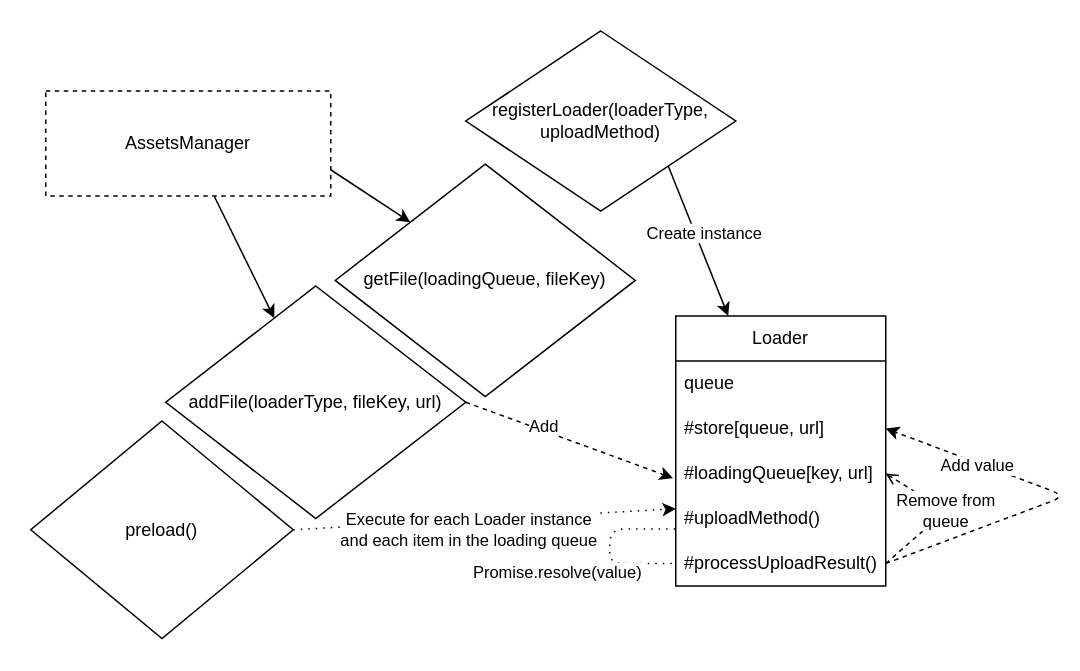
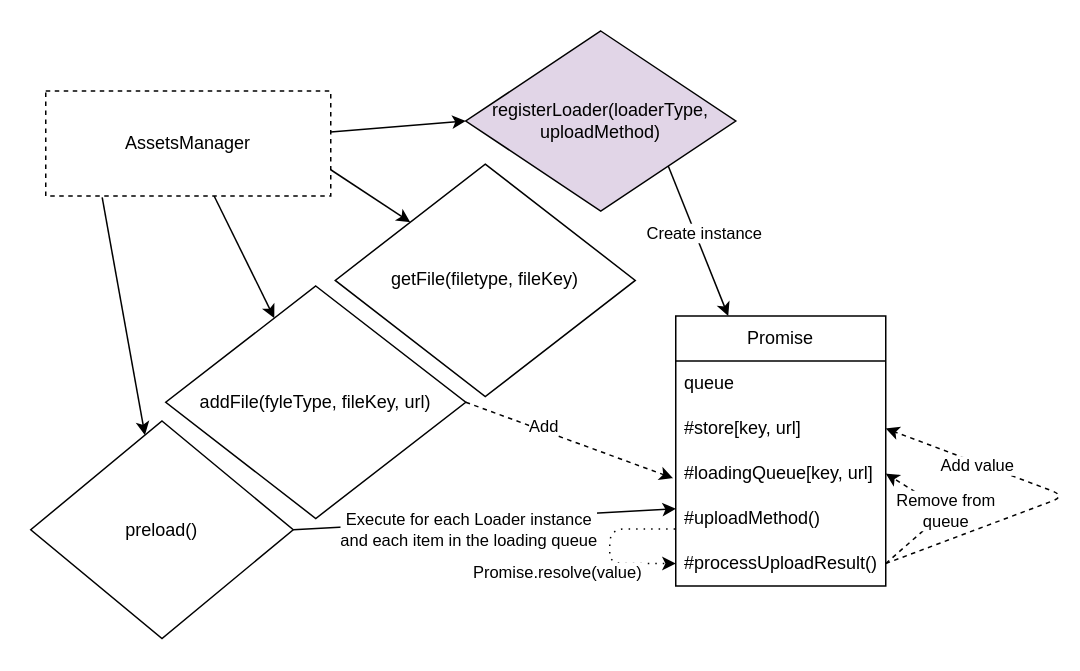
(601, 121) -> (601, 121)
none -> (393, 127)
(485, 280) -> (485, 280)
none -> (123, 311)
(781, 338) -> (781, 338)
(316, 403) -> (316, 403)
(768, 428) -> (758, 428)
(893, 478) -> (896, 479)
(630, 511) -> (630, 511)
(667, 563) -> (664, 563)
